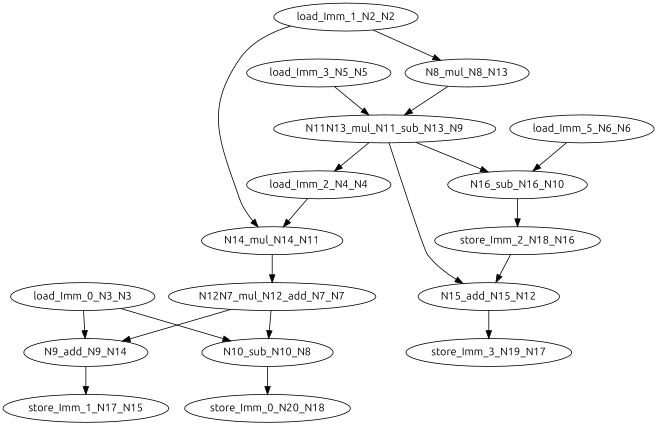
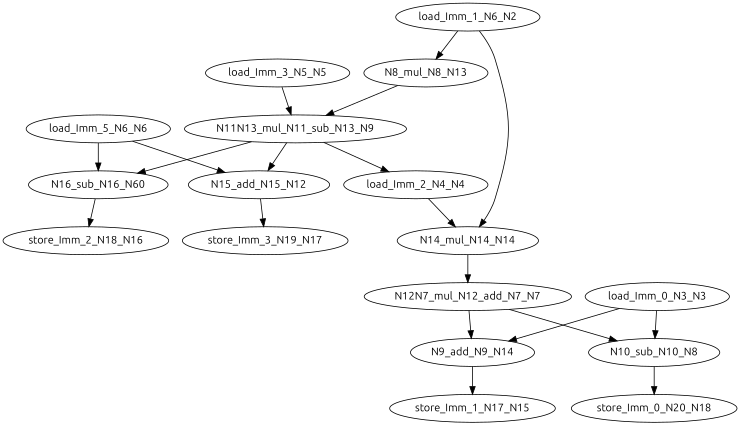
(346, 17) -> (468, 17)
(518, 185) -> (98, 185)
(272, 241) -> (468, 241)
(505, 265) -> (175, 156)
